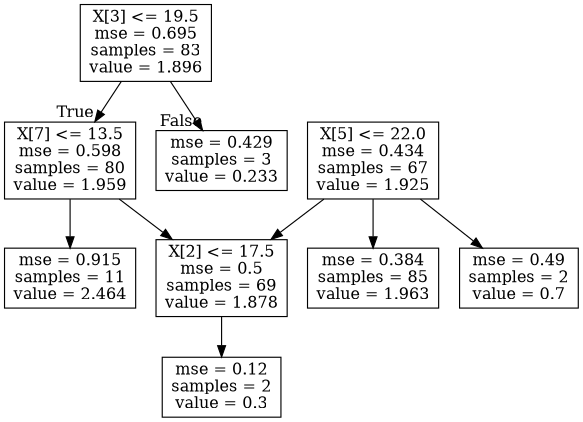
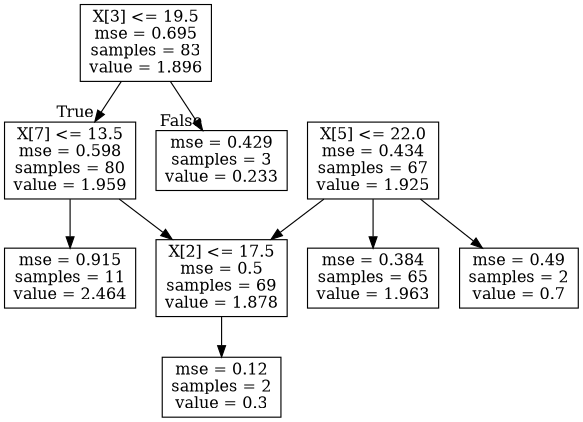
(373, 278) -> (373, 278)
